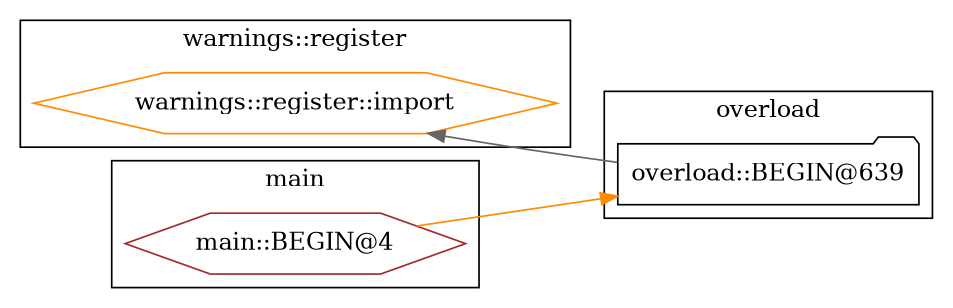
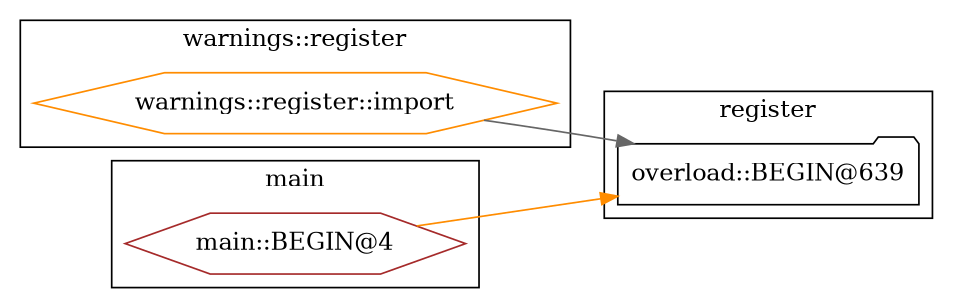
(768, 111) -> (768, 111)
(531, 150) -> (550, 130)
